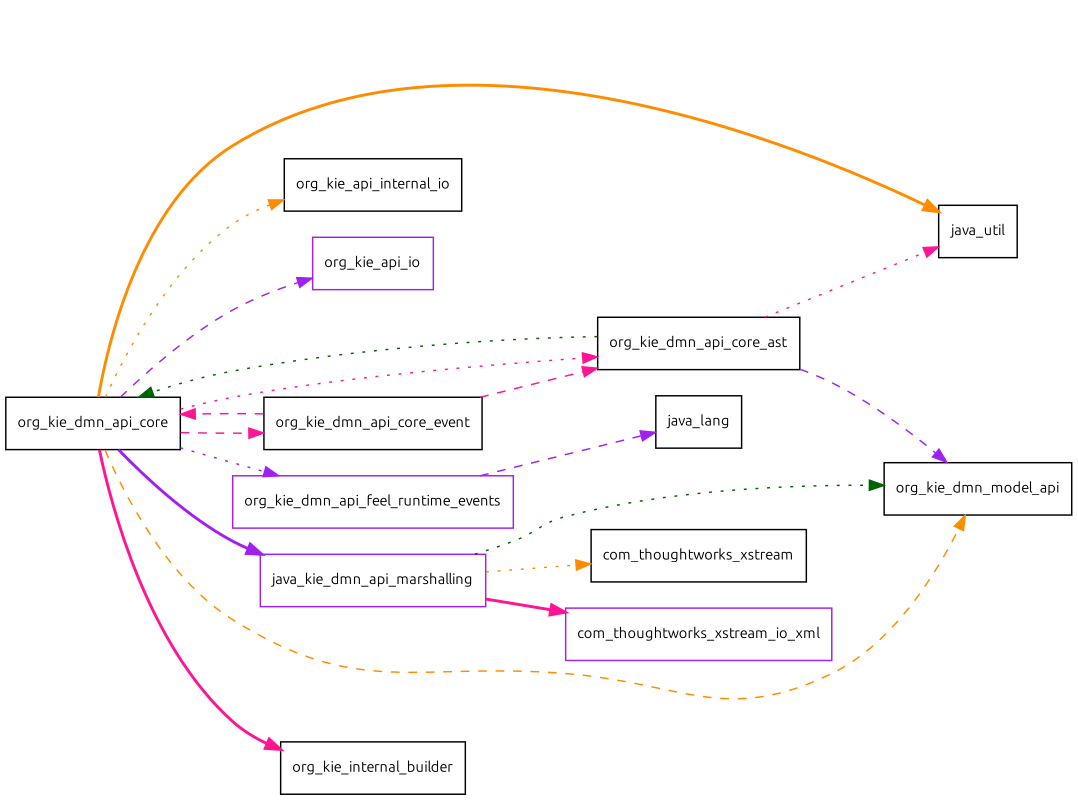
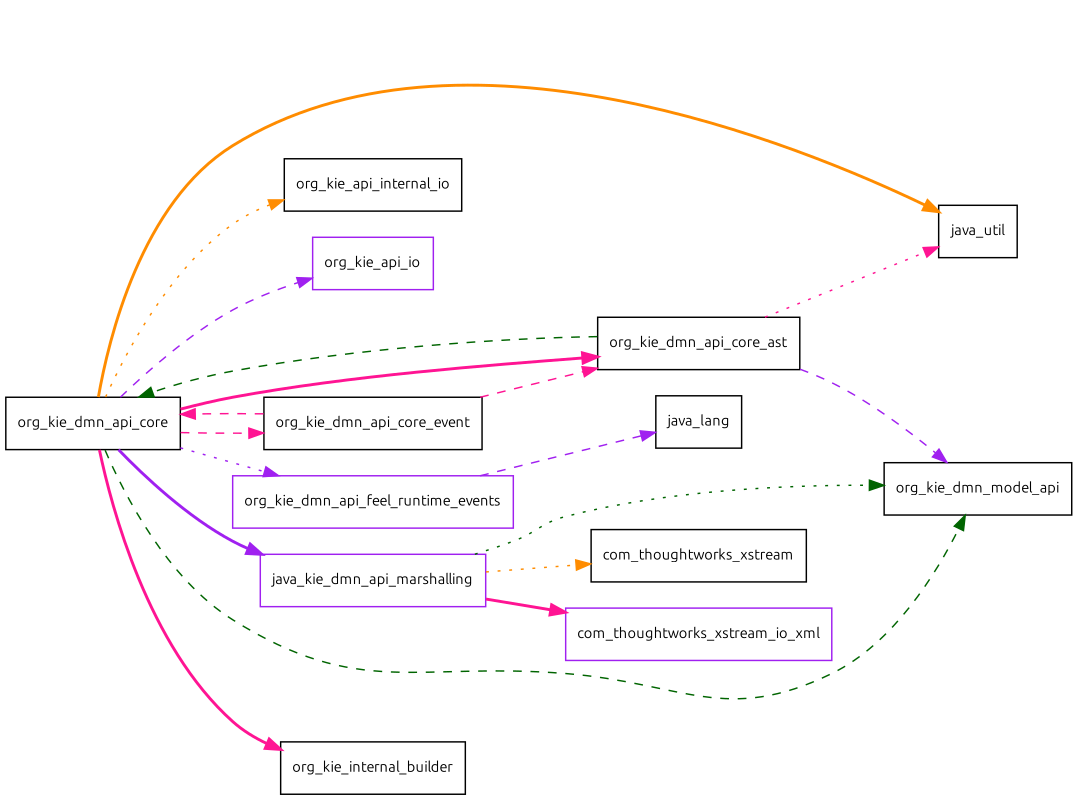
(373, 351) -> (373, 351)
(380, 376) -> (380, 376)
(520, 671) -> (520, 671)
